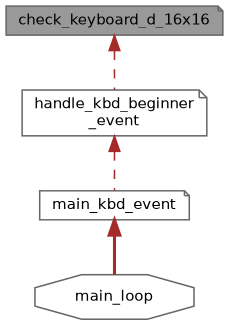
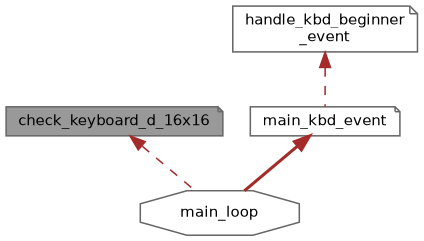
(114, 70) -> (169, 168)
